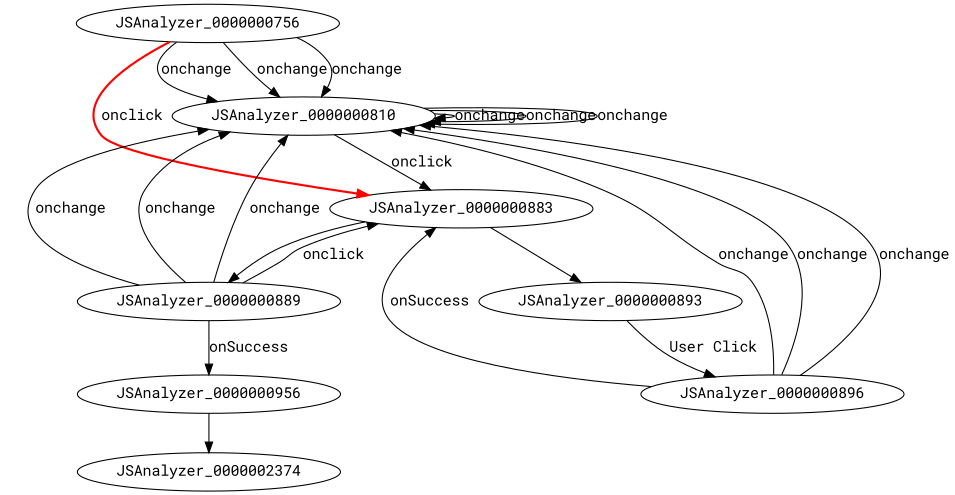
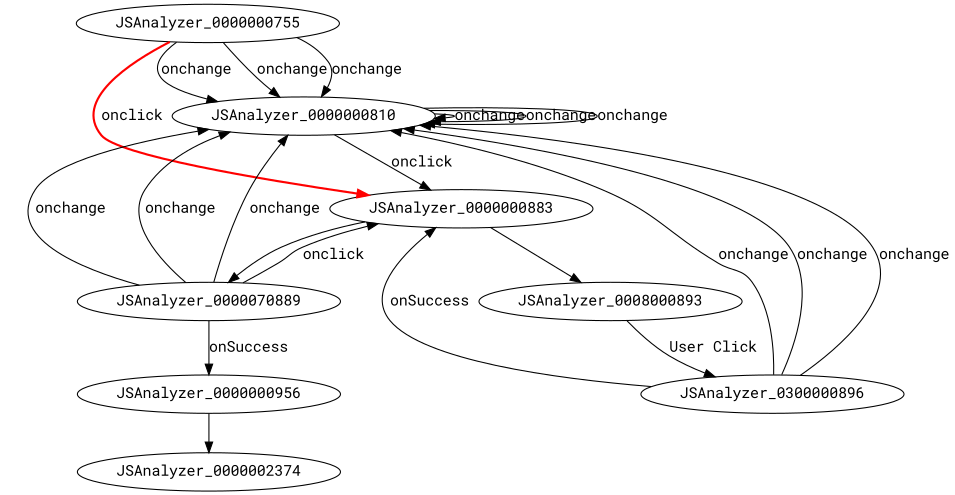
(208, 23) -> (208, 23)
(209, 301) -> (209, 301)
(611, 301) -> (611, 301)
(772, 394) -> (772, 394)
